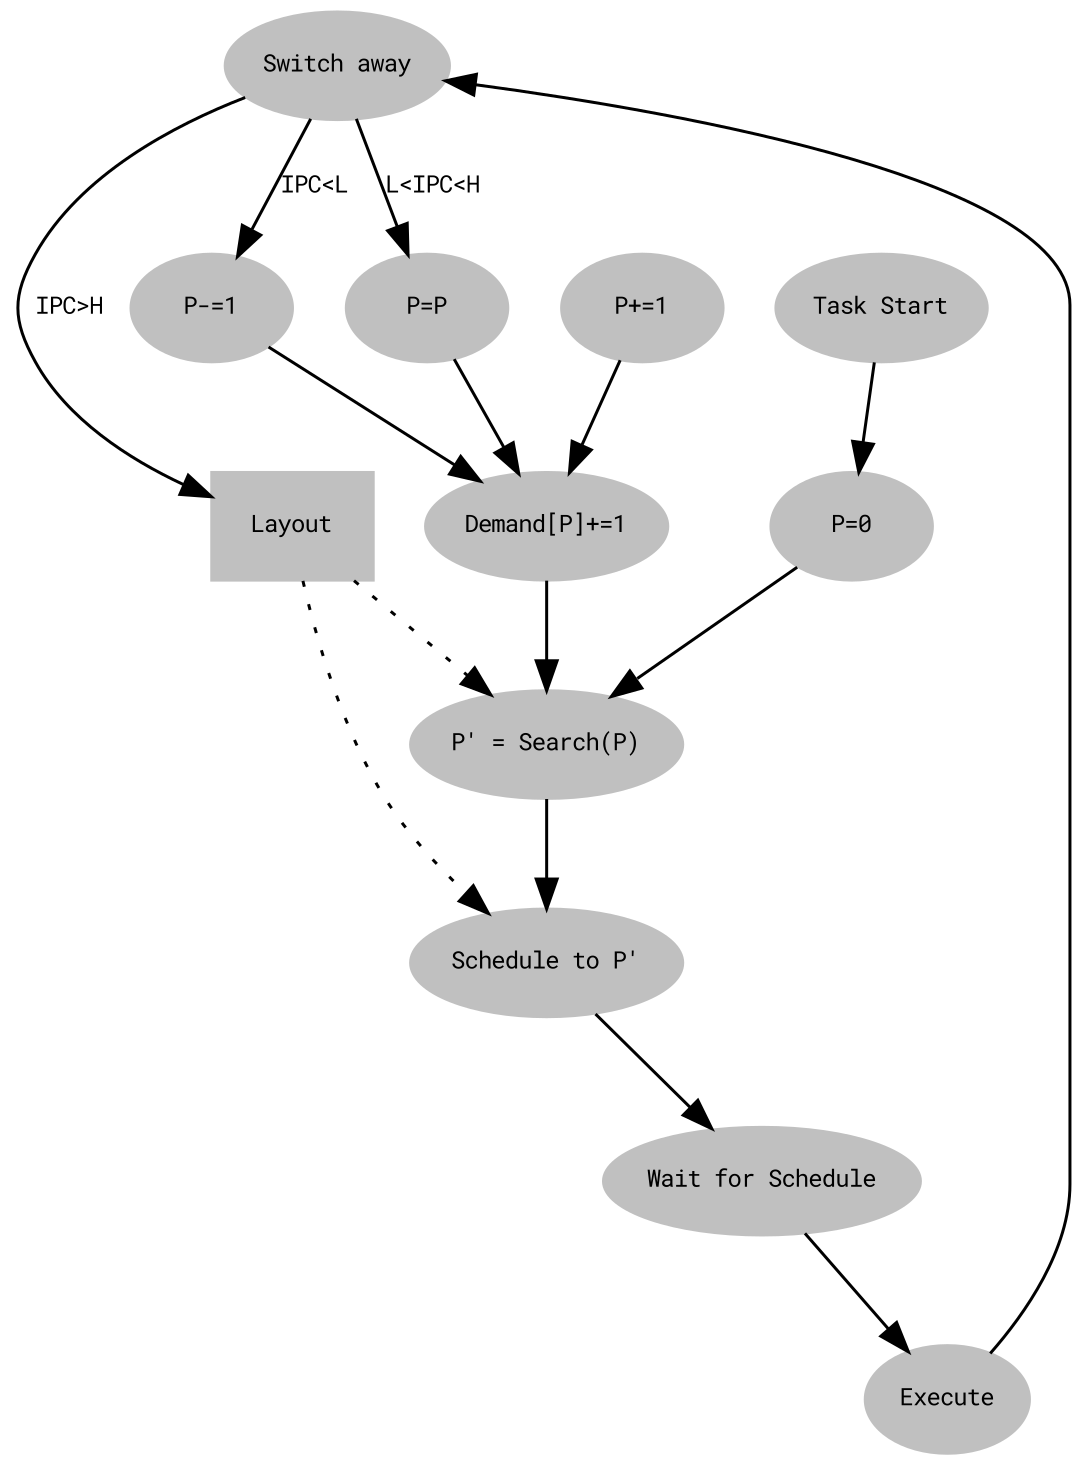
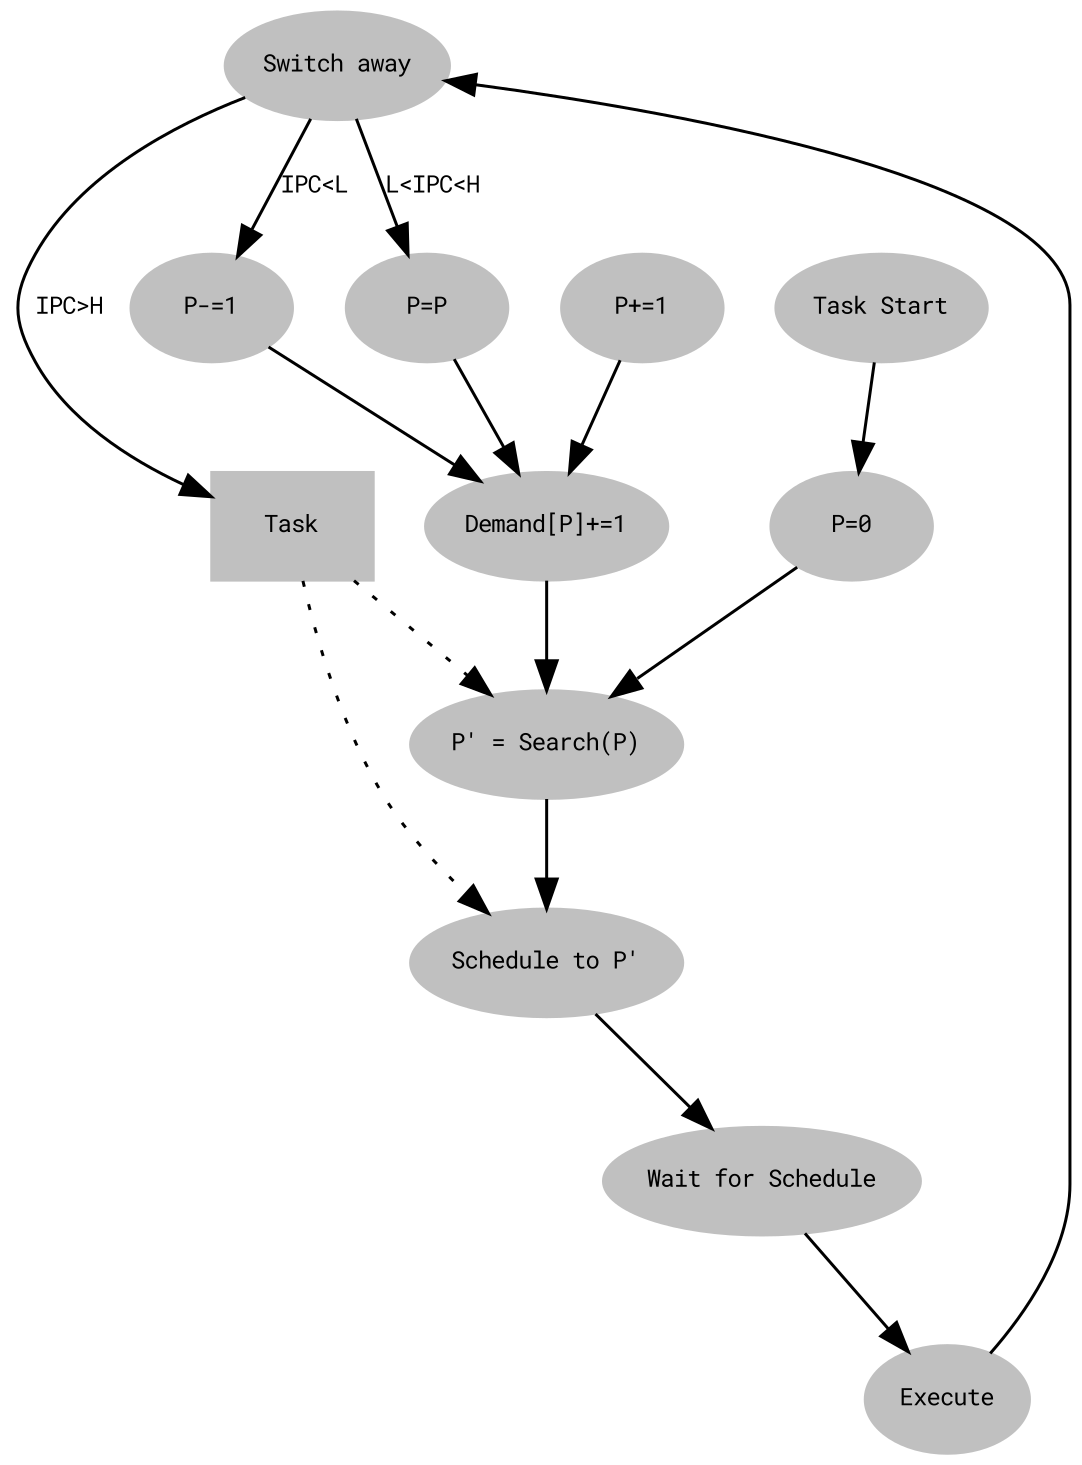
(292, 526) -> (292, 526)
